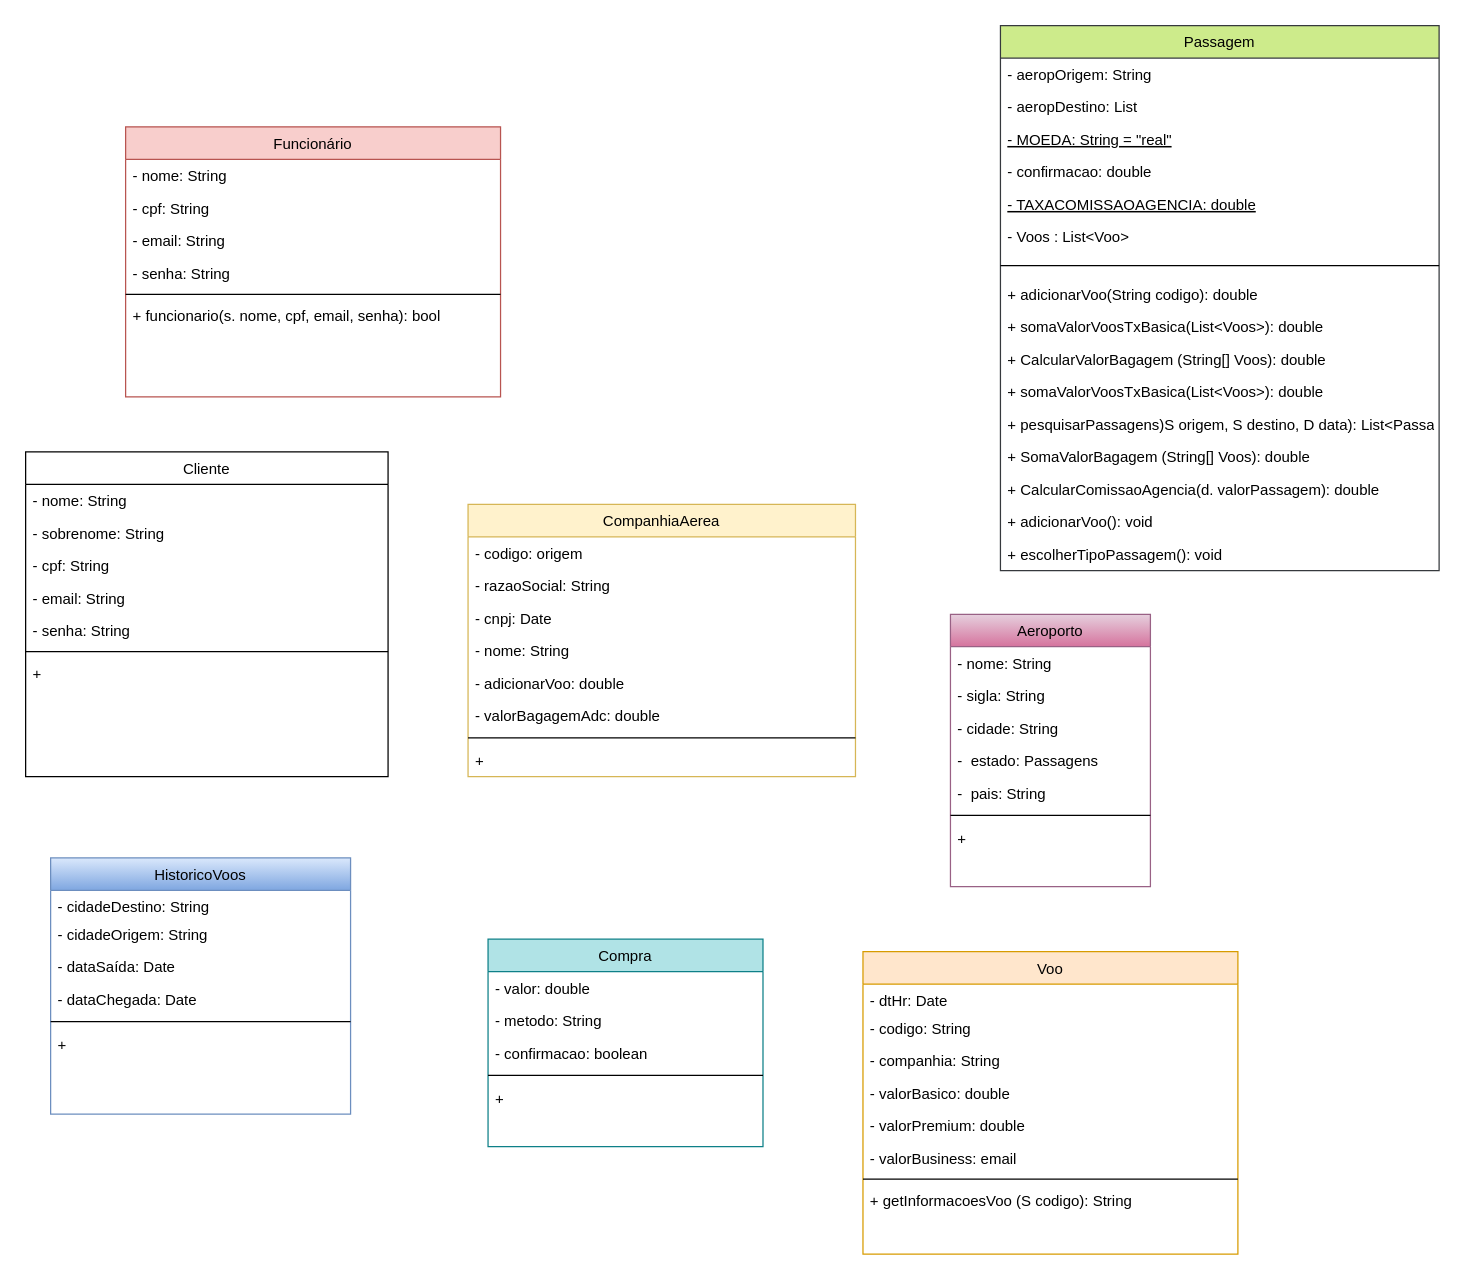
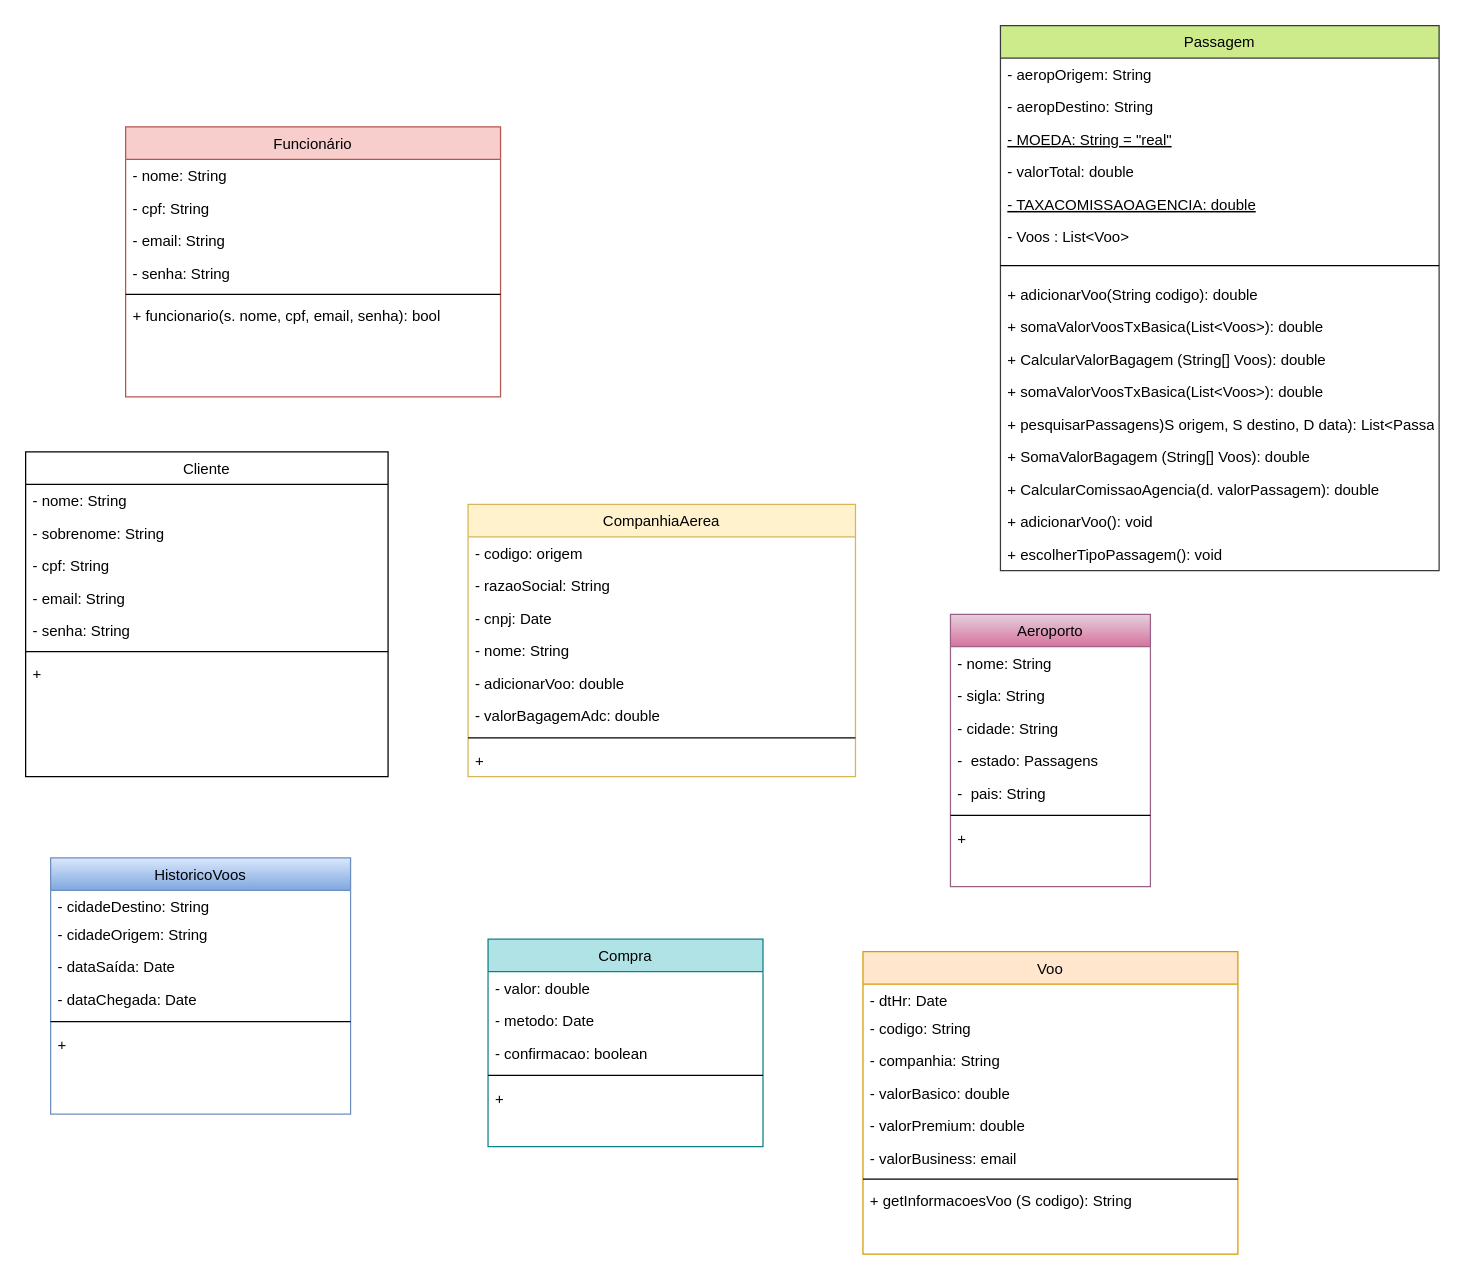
(1082, 108) -> (1090, 108)
(1086, 173) -> (1080, 173)
(554, 1021) -> (548, 1021)
